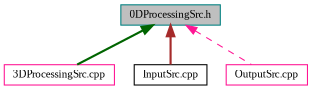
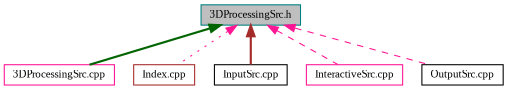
(171, 15) -> (251, 15)
none -> (164, 75)
(267, 75) -> (463, 75)
none -> (355, 75)
